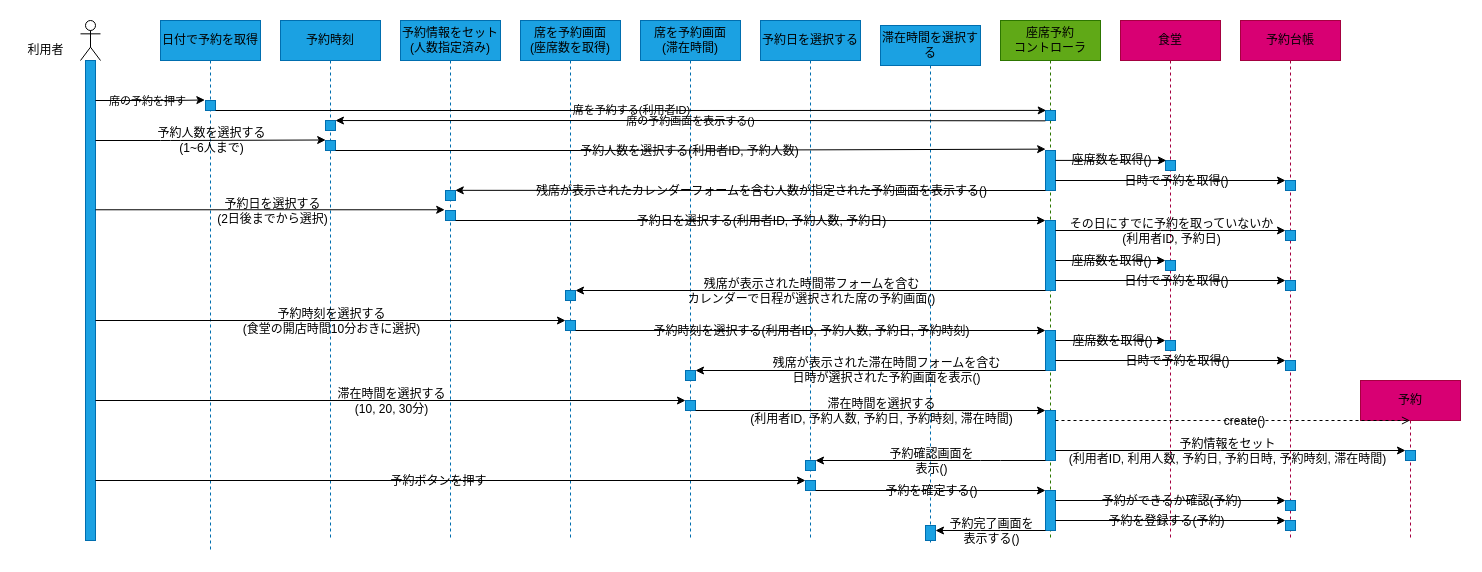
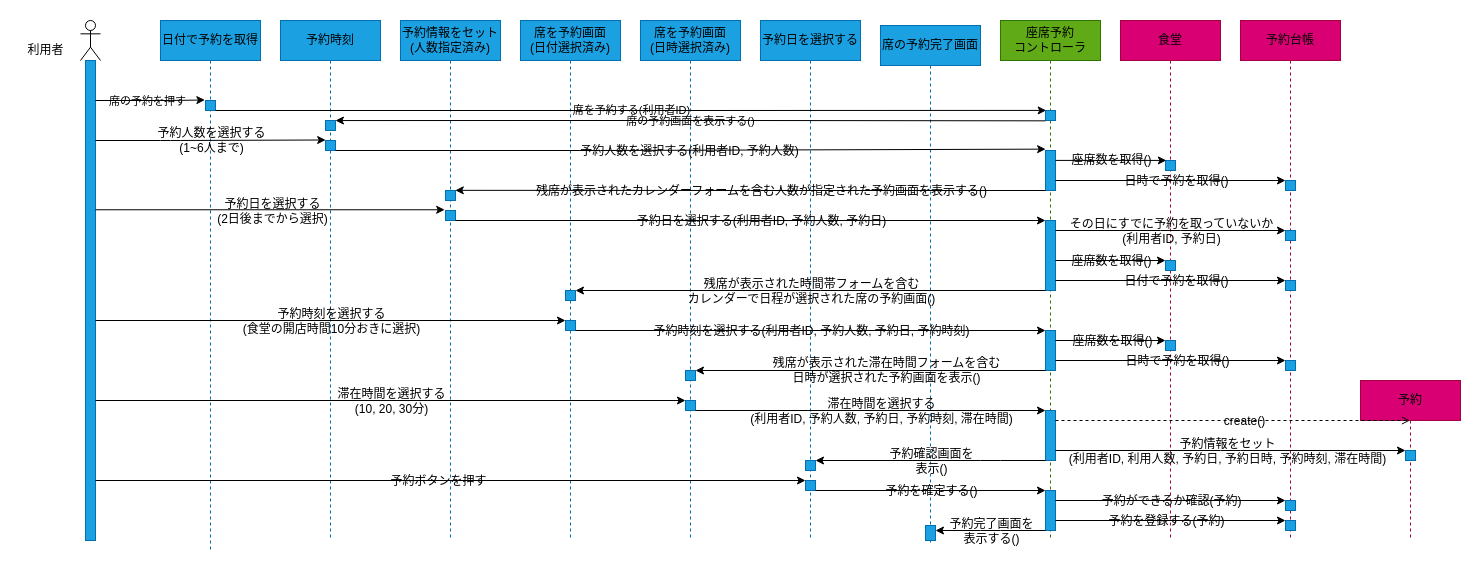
(571, 41) -> (571, 41)
(691, 41) -> (691, 41)
(931, 46) -> (931, 46)
